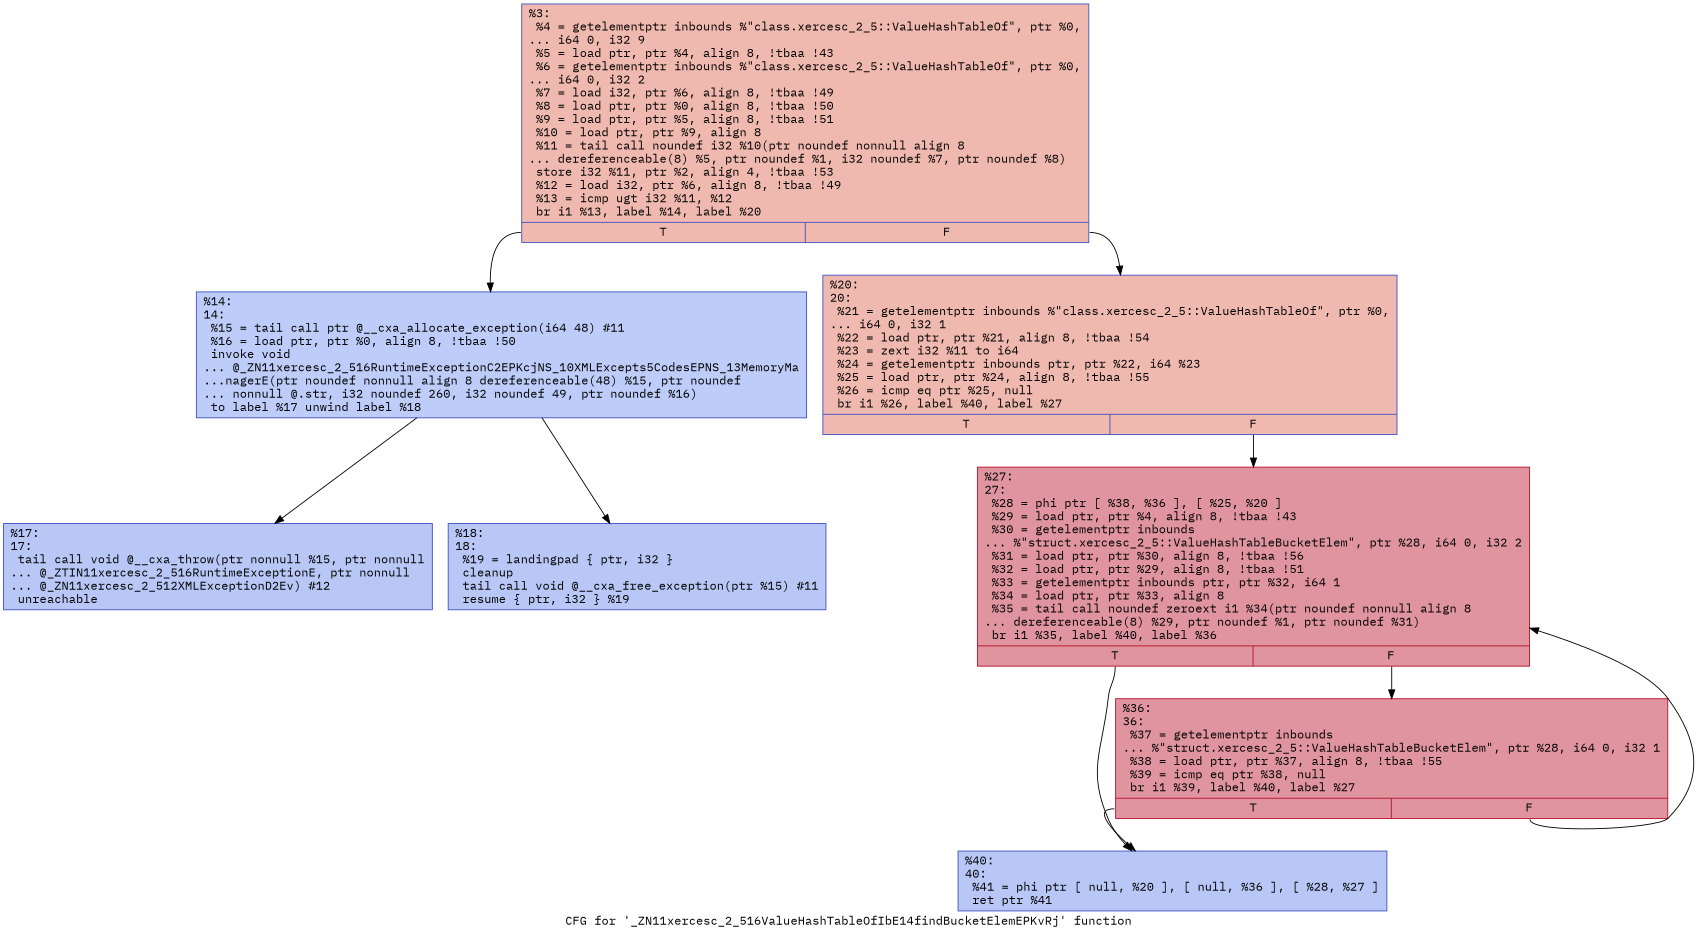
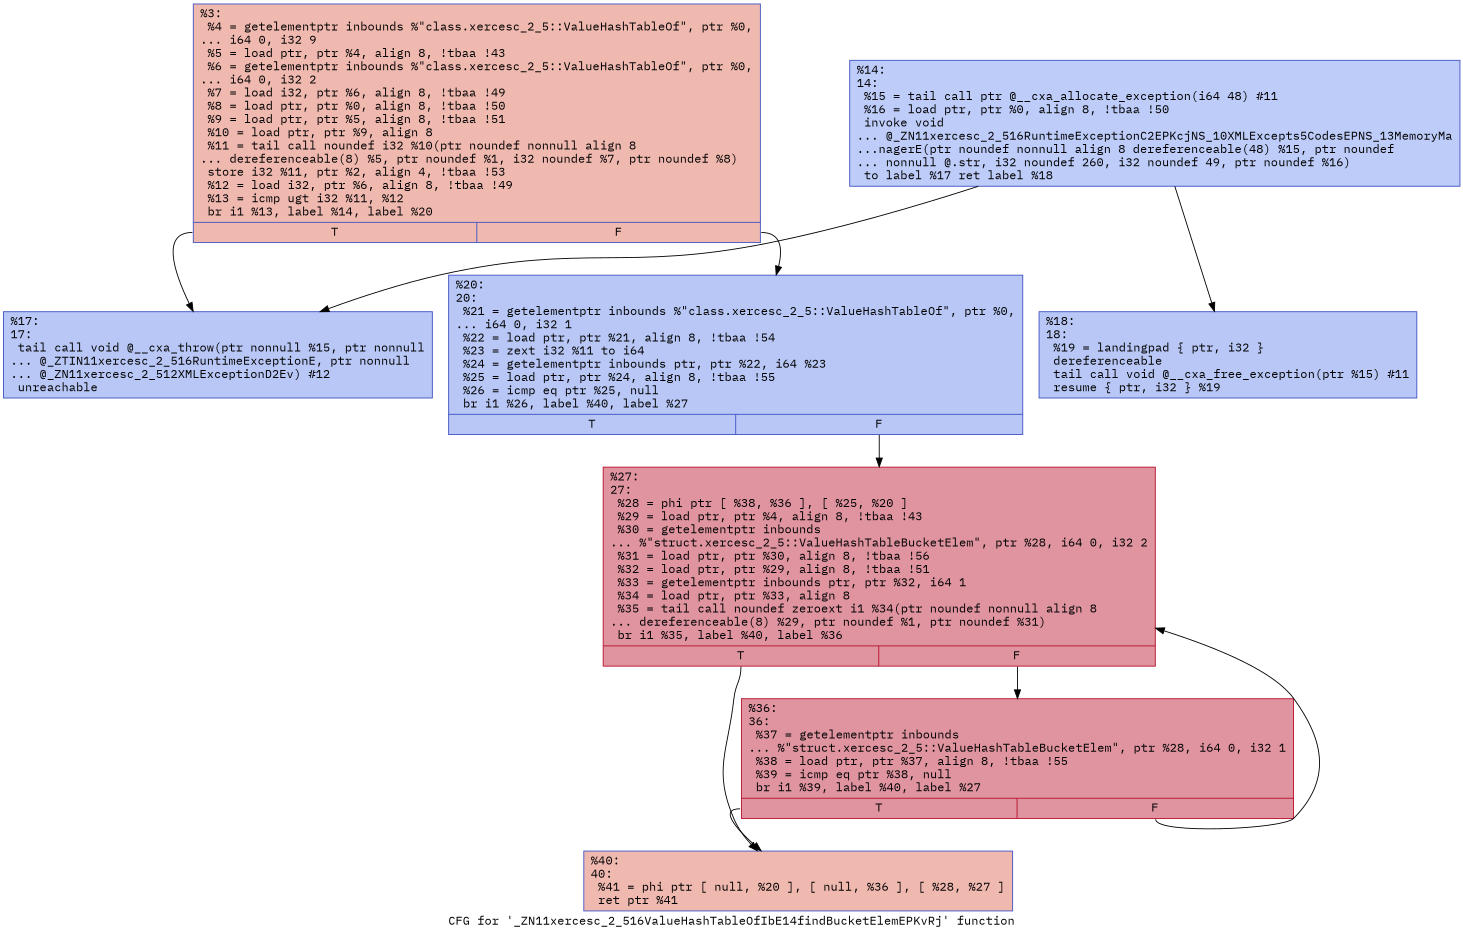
(495, 250) -> (175, 263)
(1110, 355) -> (736, 355)
(313, 407) -> (955, 176)
(485, 573) -> (1105, 361)
(1172, 881) -> (798, 881)
